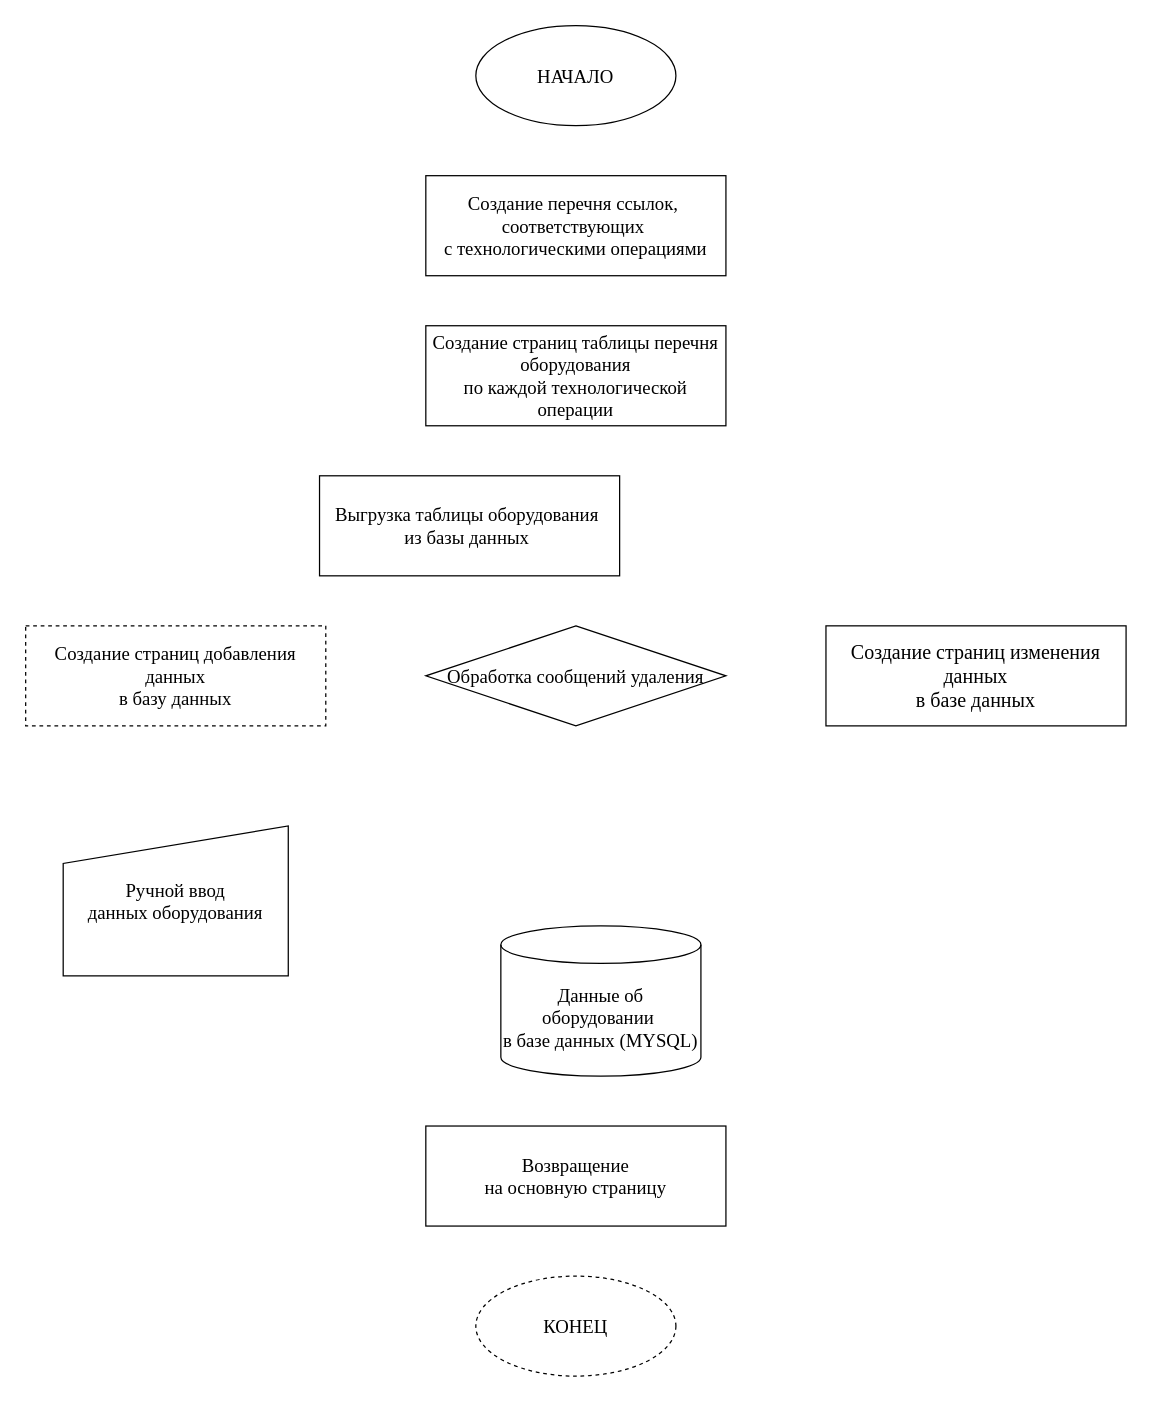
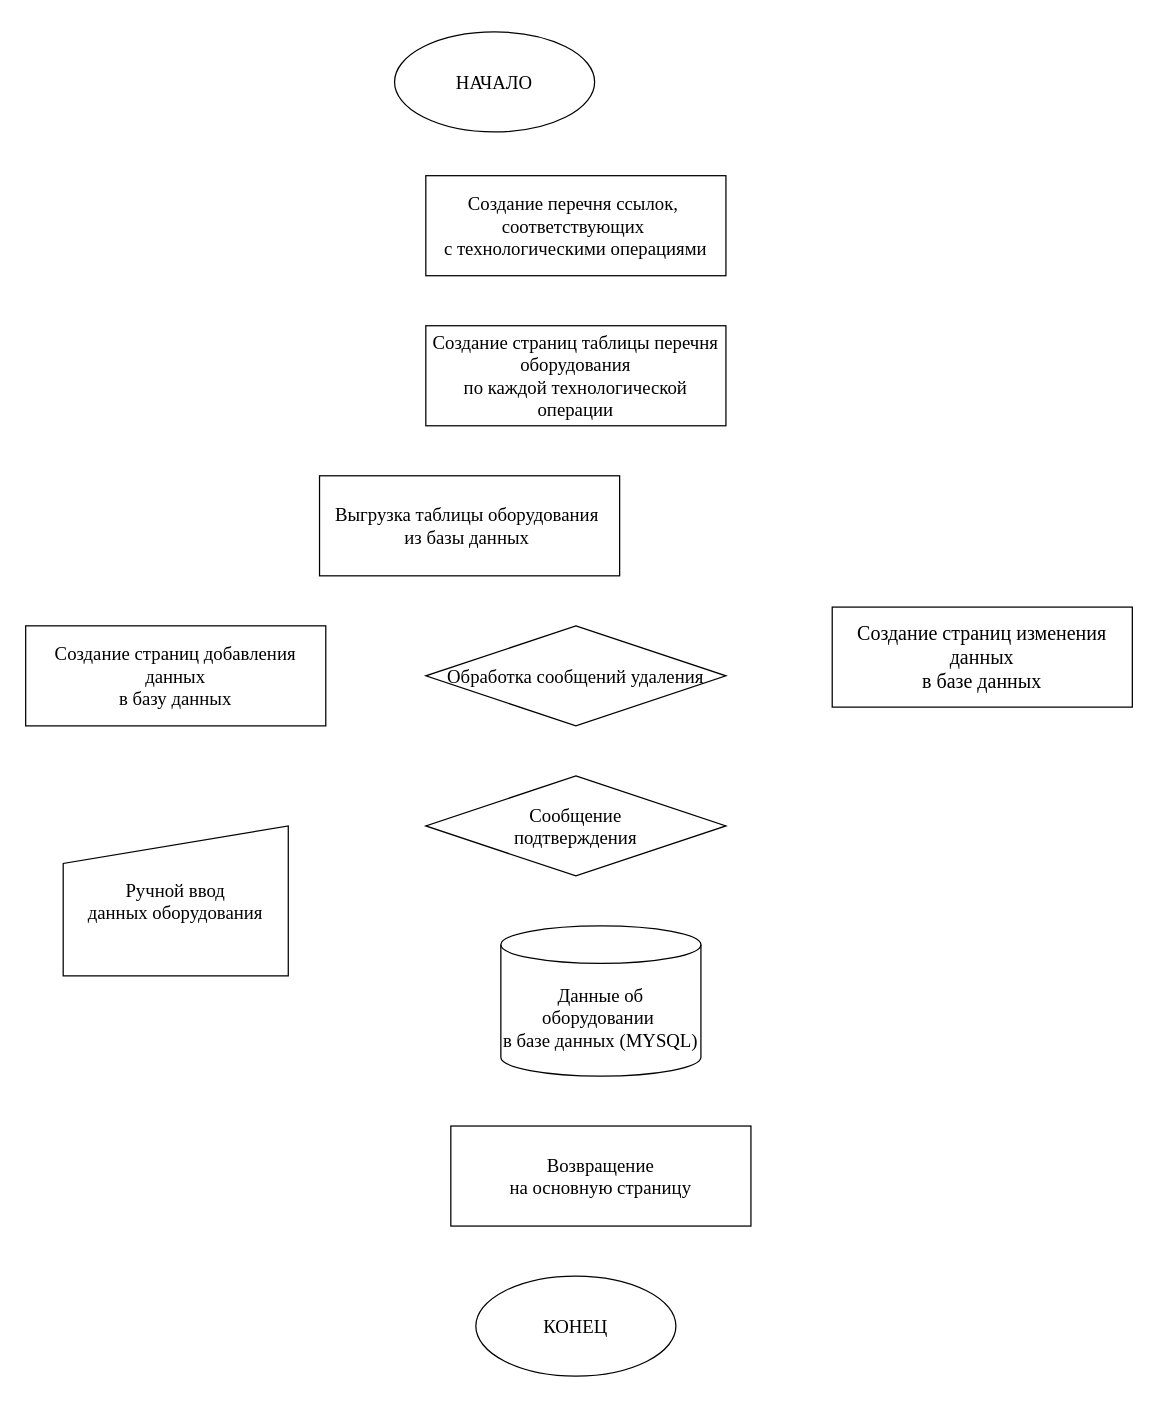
(576, 76) -> (494, 82)
(176, 676) -> (176, 676)
(976, 676) -> (982, 657)
none -> (576, 826)
(576, 1176) -> (601, 1176)
(576, 1326) -> (576, 1326)
